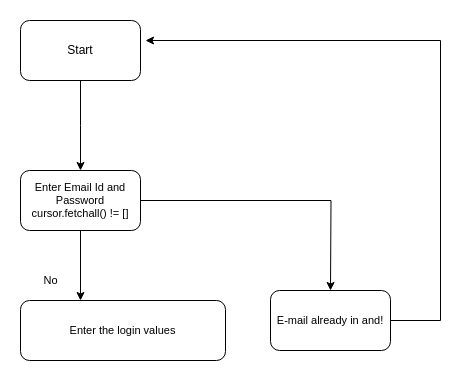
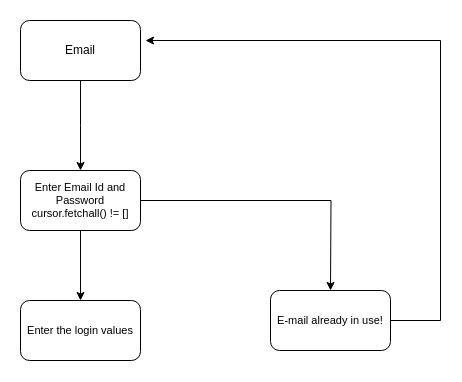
(81, 51) -> (81, 51)
(51, 281) -> none
(331, 321) -> (331, 321)
(123, 331) -> (81, 331)
